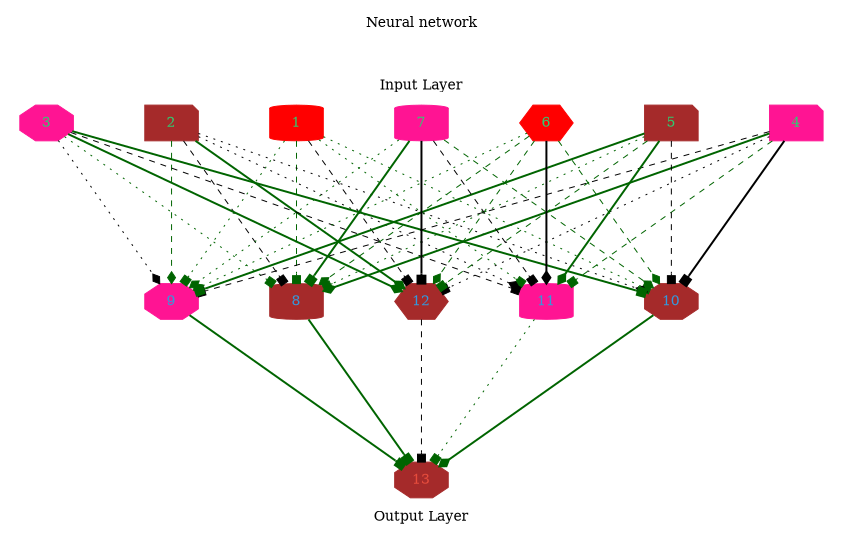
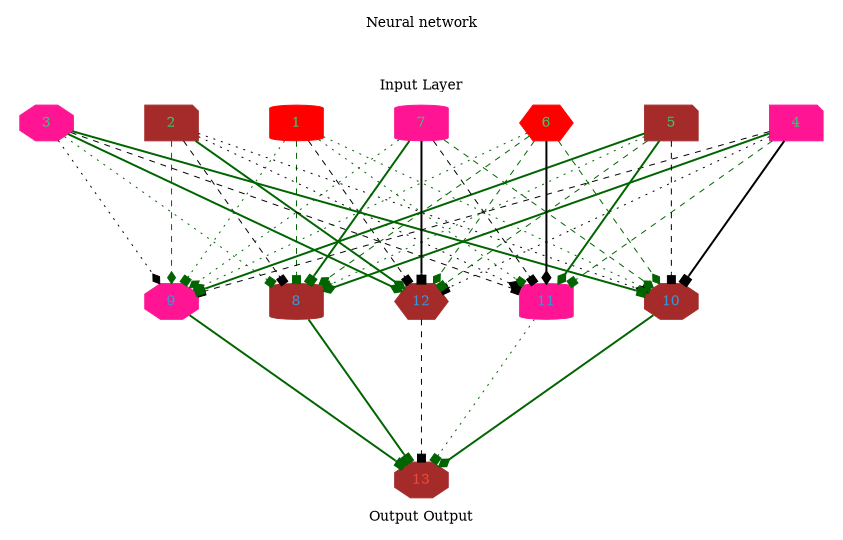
(421, 517) -> (421, 517)
